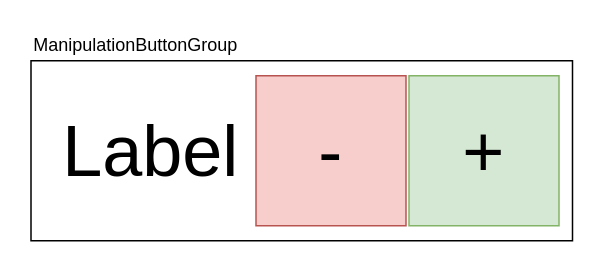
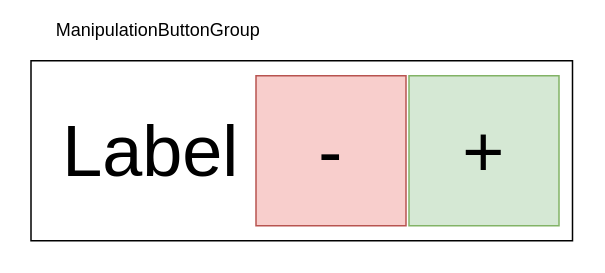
(301, 46) -> (323, 31)
